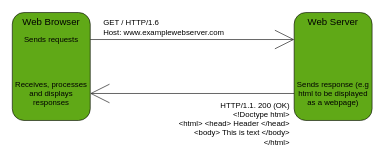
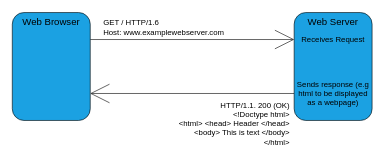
(51, 39) -> none
none -> (333, 39)
(51, 66) -> (51, 66)
(333, 66) -> (333, 66)
(51, 93) -> none
